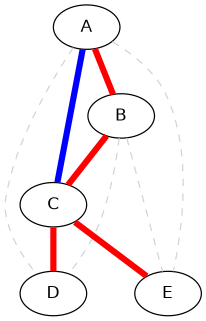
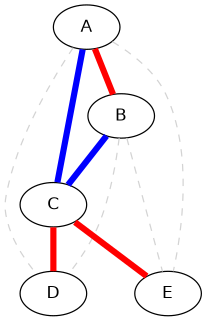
(87, 160) -> (87, 160)
